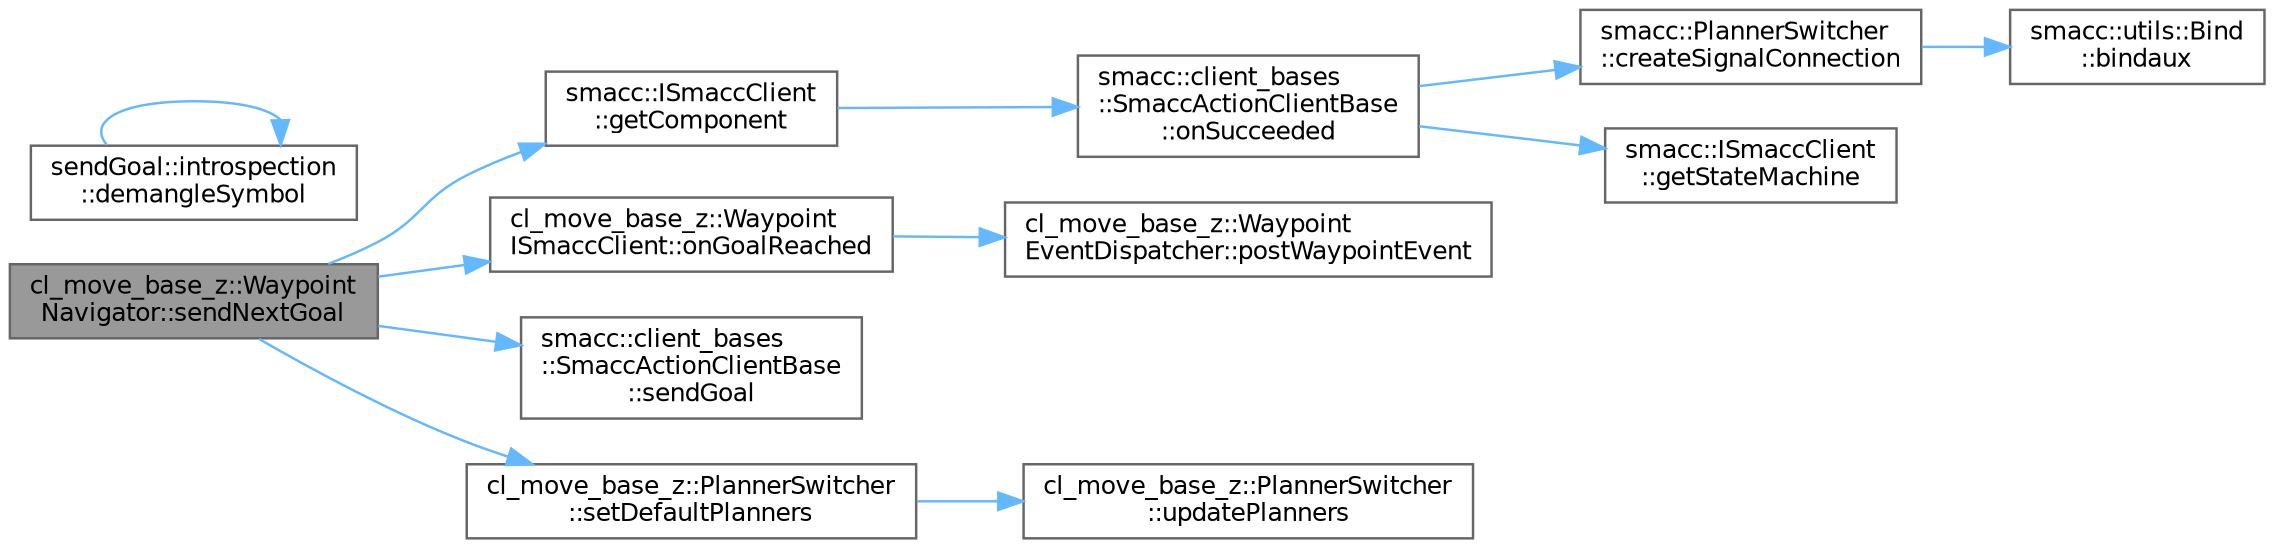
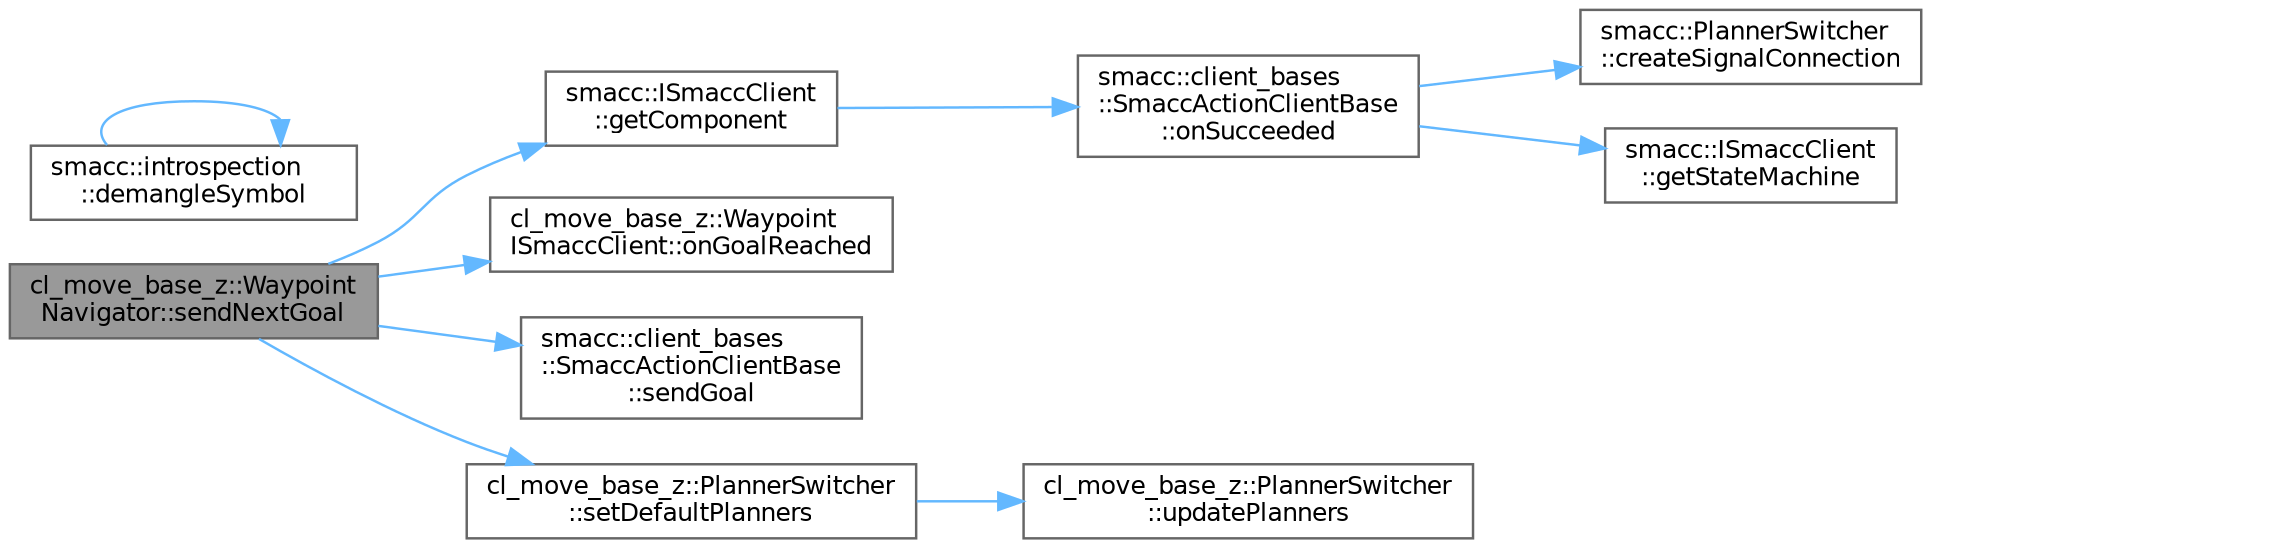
(2137, 47) -> none
(194, 183) -> (194, 183)
(1248, 240) -> none
